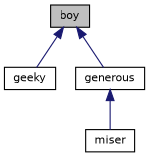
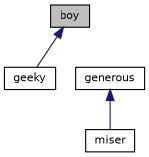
(93, 52) -> none
